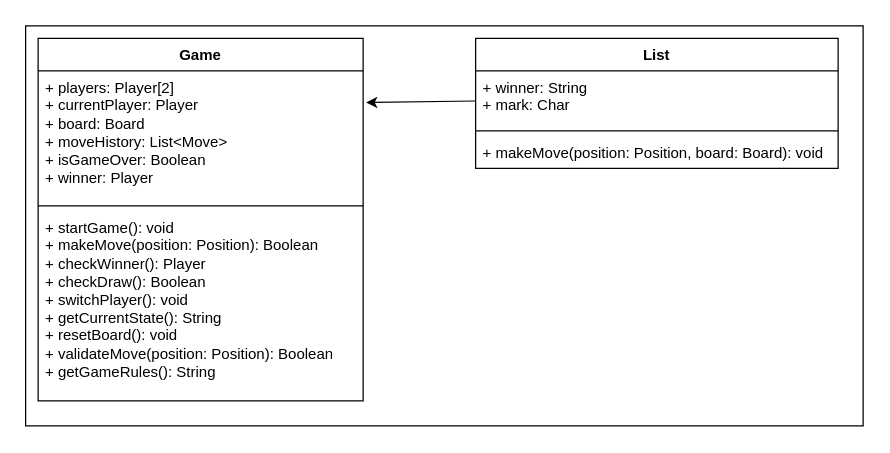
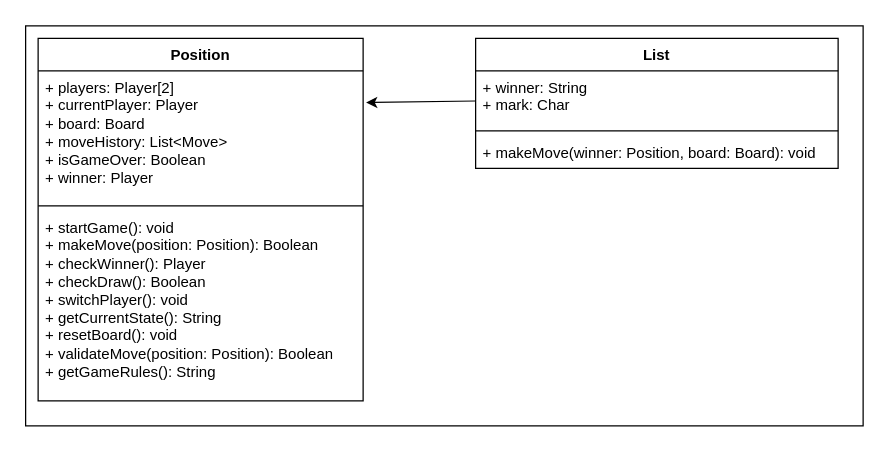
(201, 56) -> (201, 56)
(658, 162) -> (658, 162)
